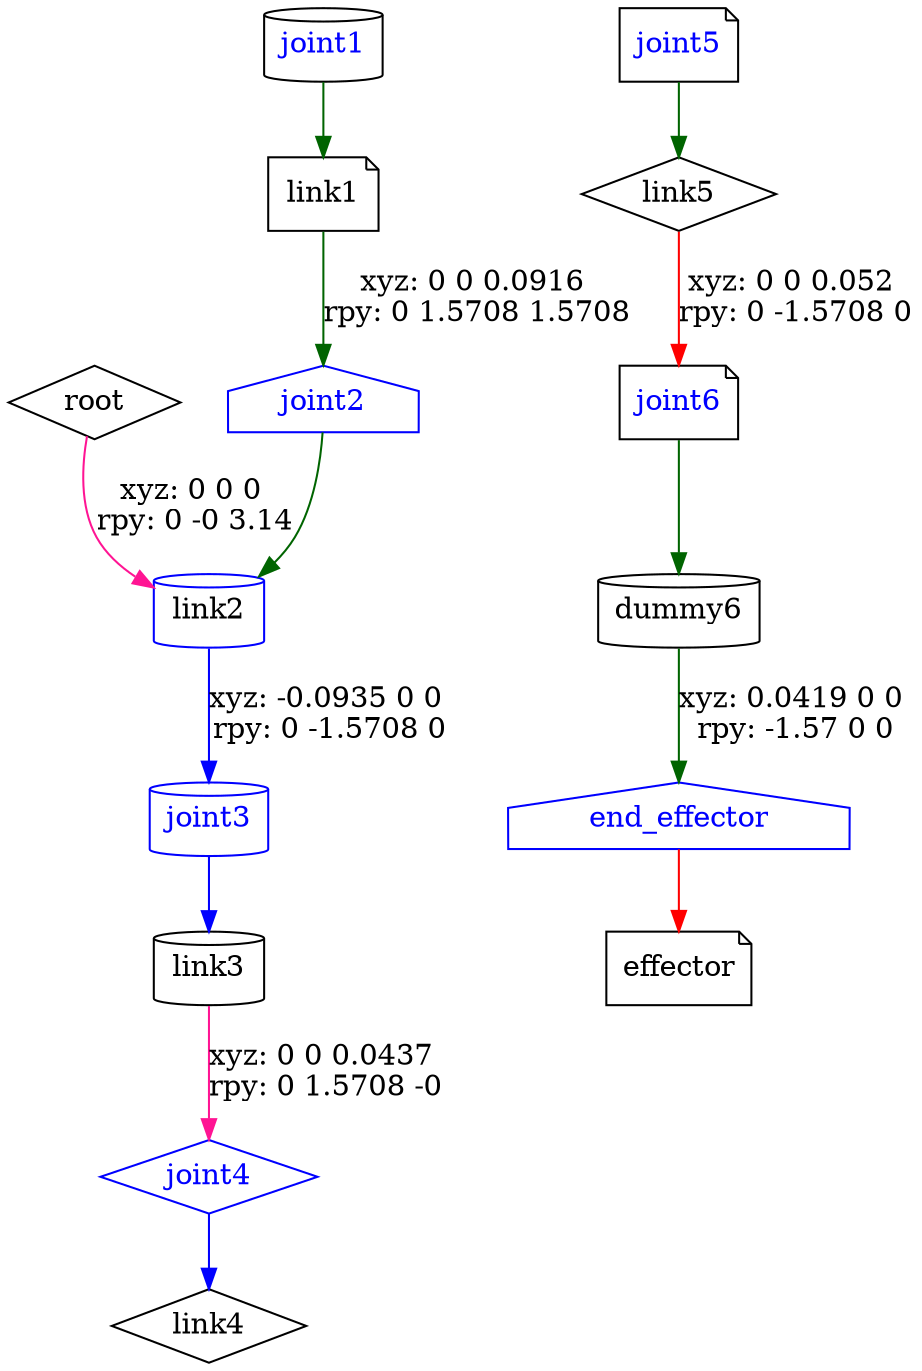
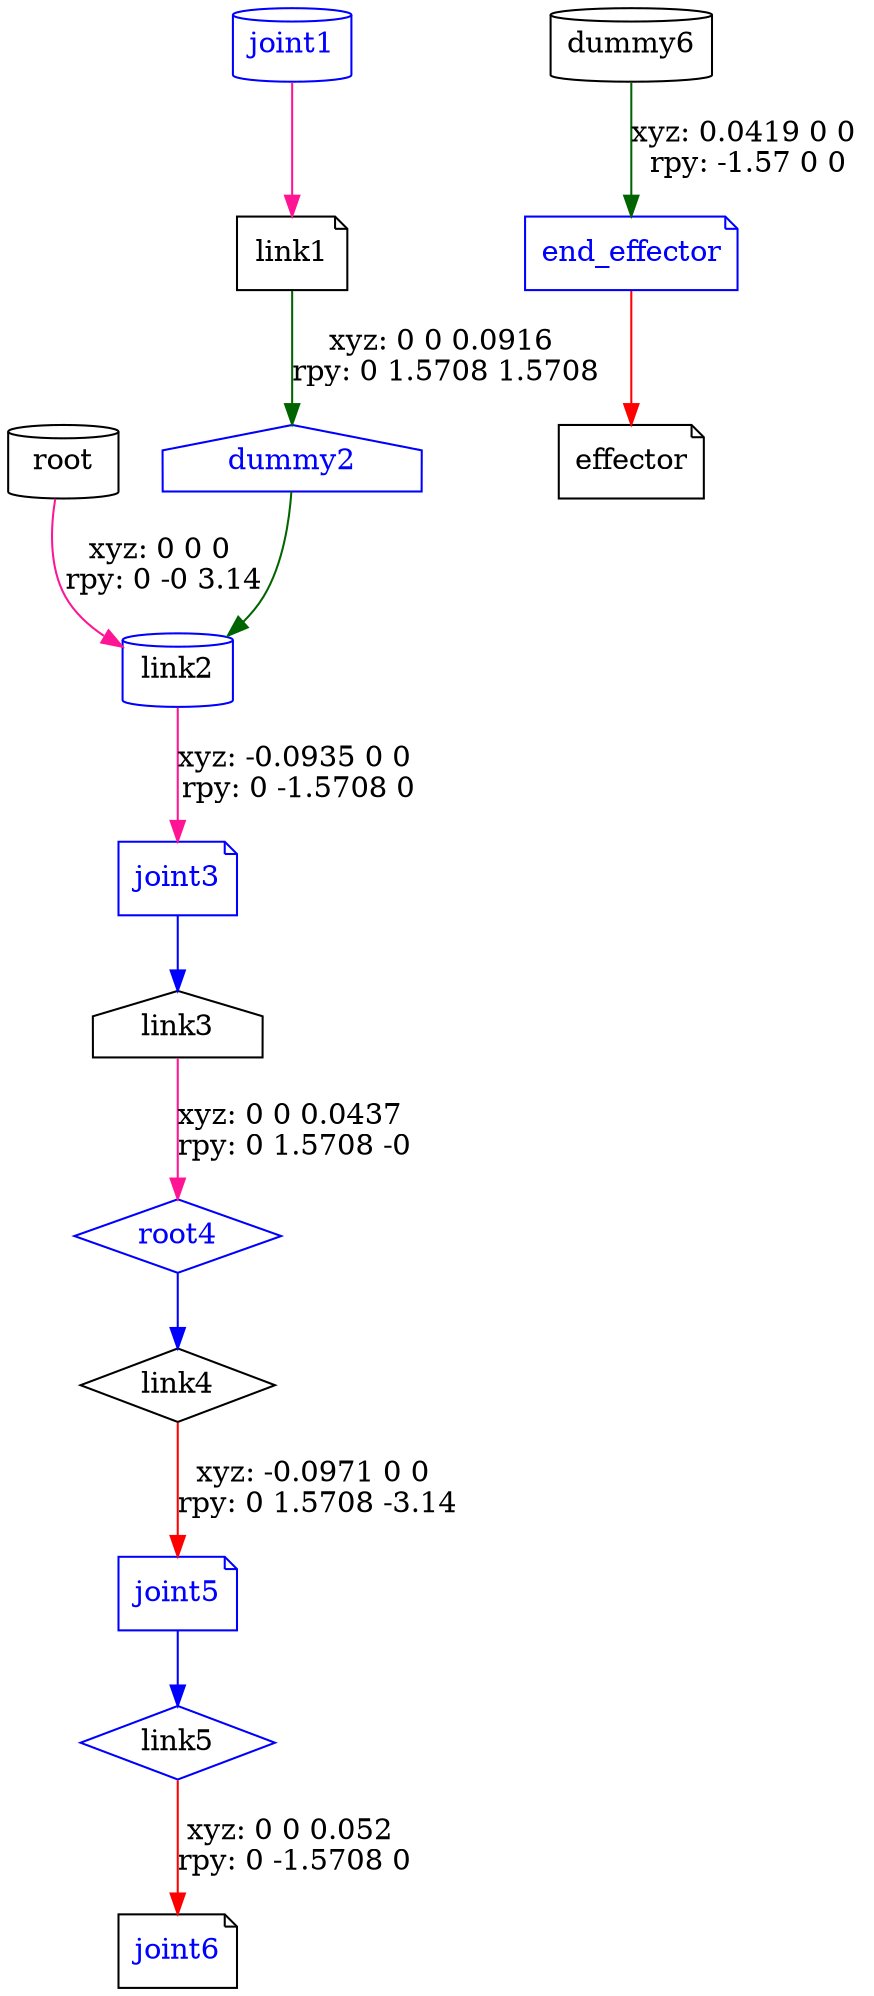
(323, 45) -> (292, 45)
(679, 45) -> (178, 1594)
(323, 109) -> (292, 139)
(679, 109) -> (178, 1658)
(679, 194) -> (178, 1743)
(95, 402) -> (63, 462)
(323, 402) -> (292, 462)
(679, 496) -> none
(209, 705) -> (178, 764)
(209, 819) -> (178, 879)
(679, 819) -> (631, 253)
(209, 968) -> (178, 1028)
(209, 1177) -> (178, 1236)
none -> (178, 1479)
